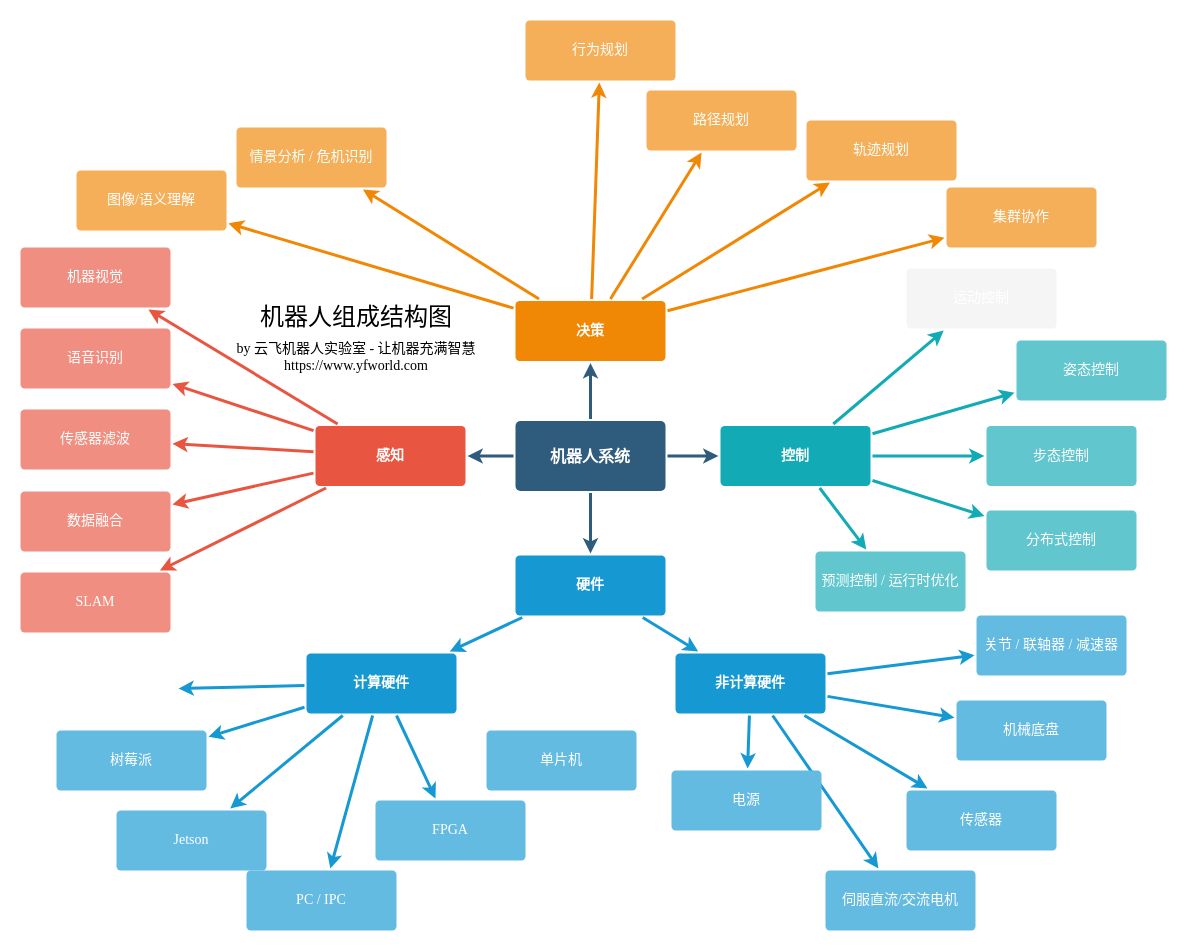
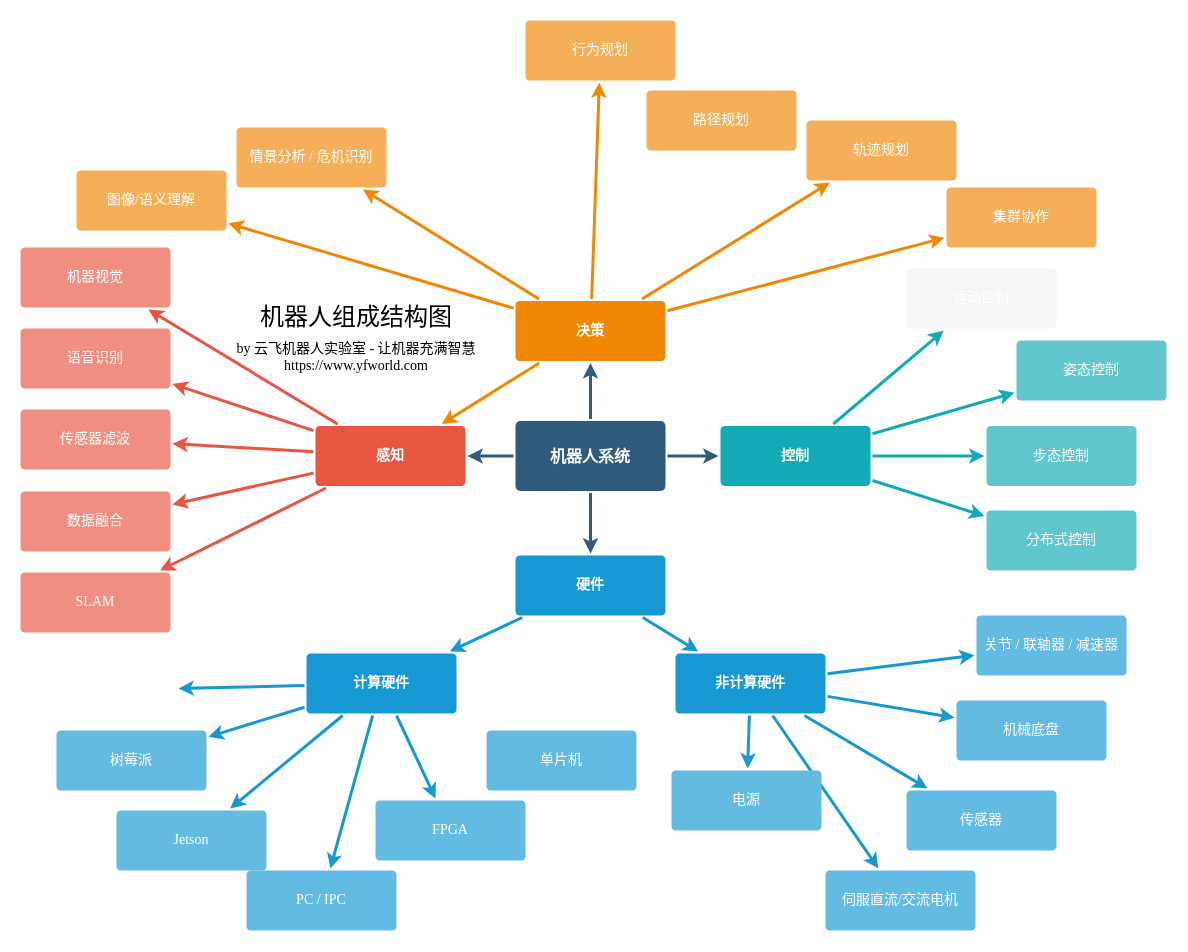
(653, 230) -> (495, 391)
(840, 514) -> none
(891, 582) -> none
